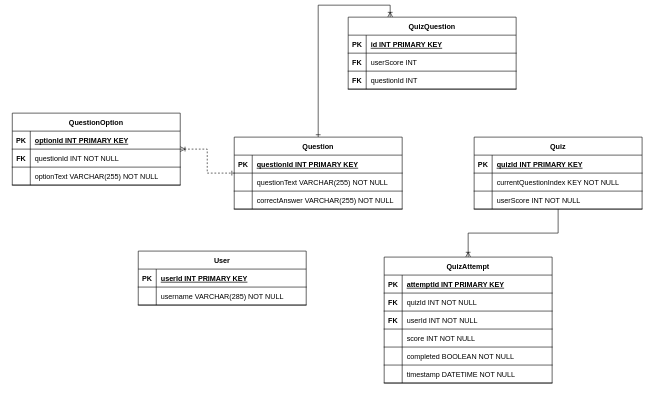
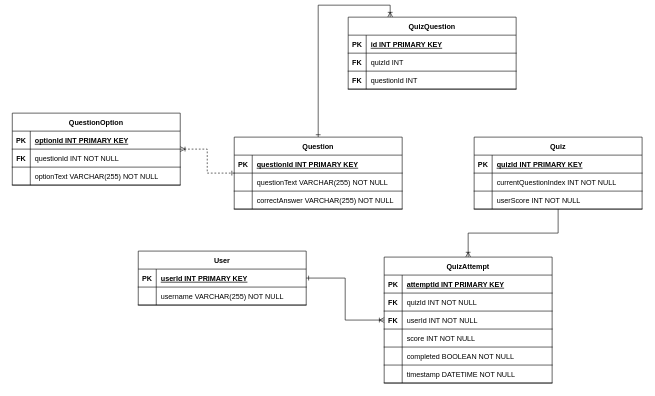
(396, 62) -> (389, 62)
(560, 182) -> (560, 182)
(218, 296) -> (218, 296)
none -> (345, 298)
